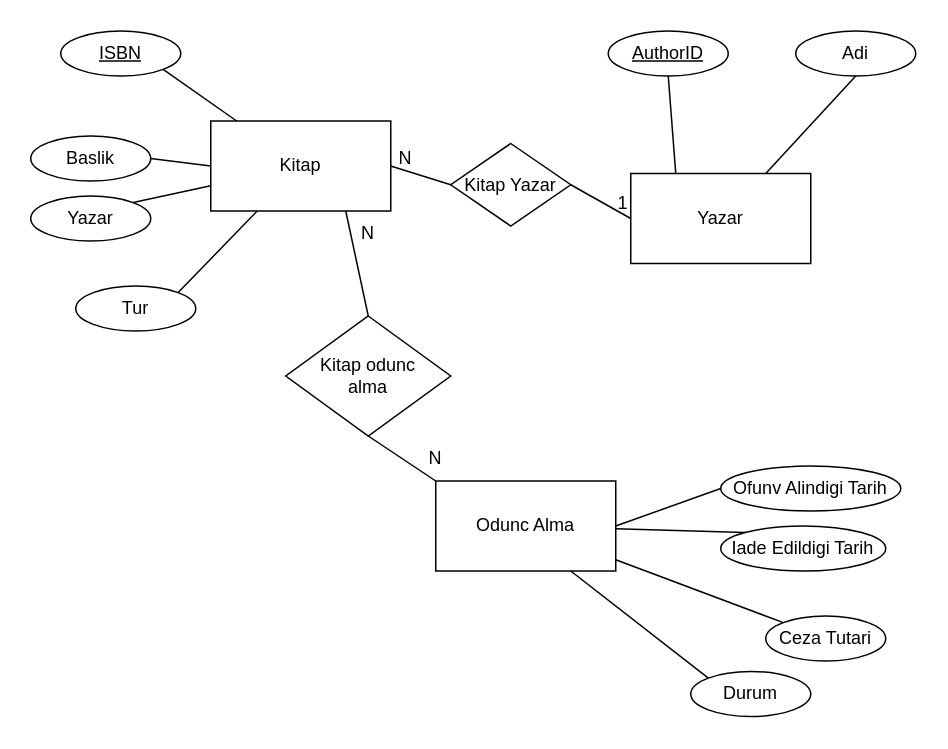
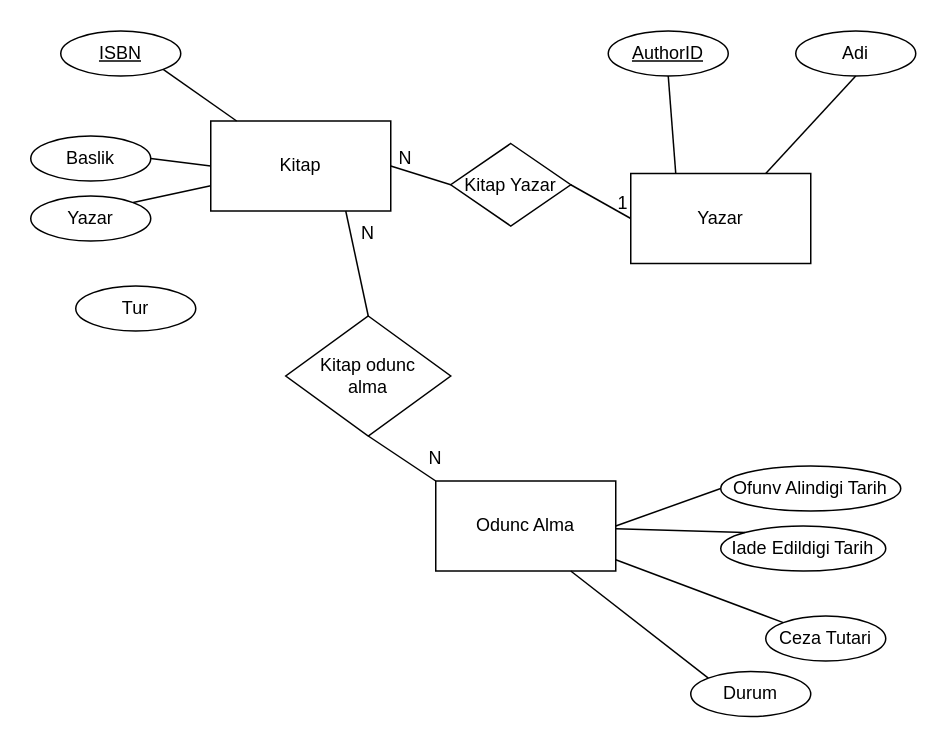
(217, 252) -> none
